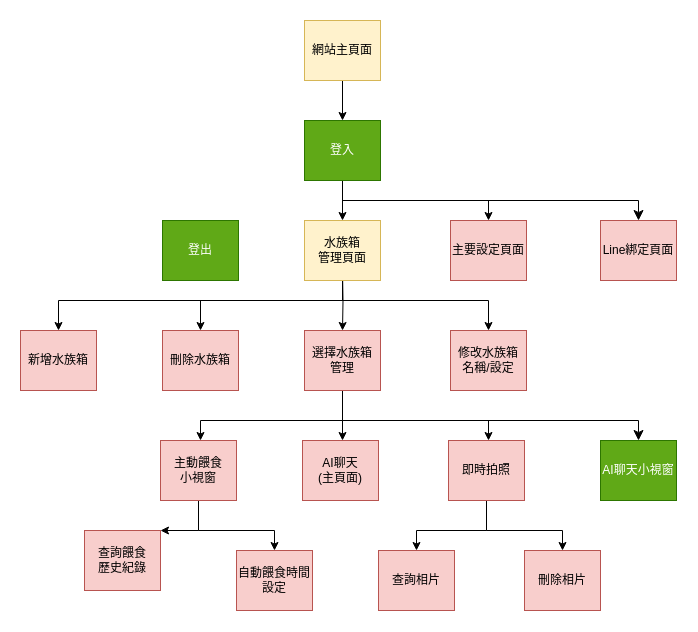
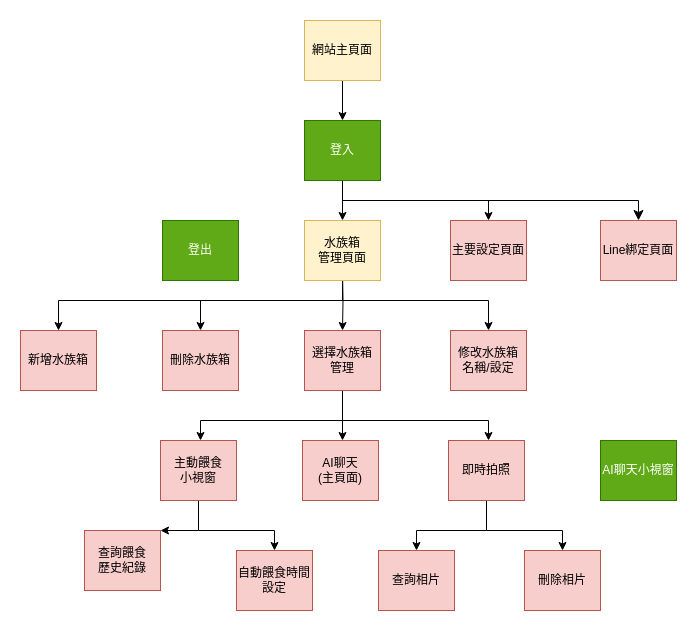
(570, 421) -> none
